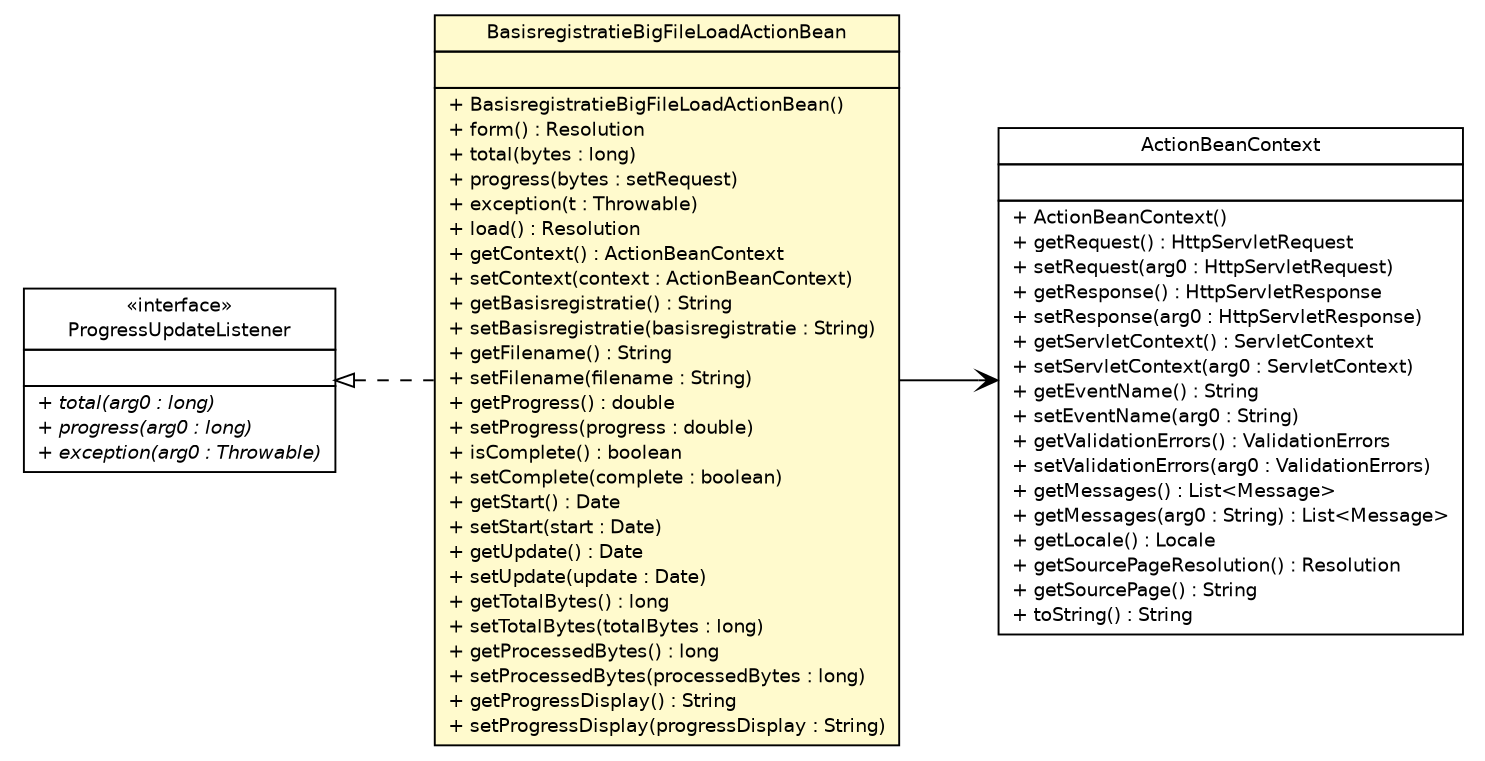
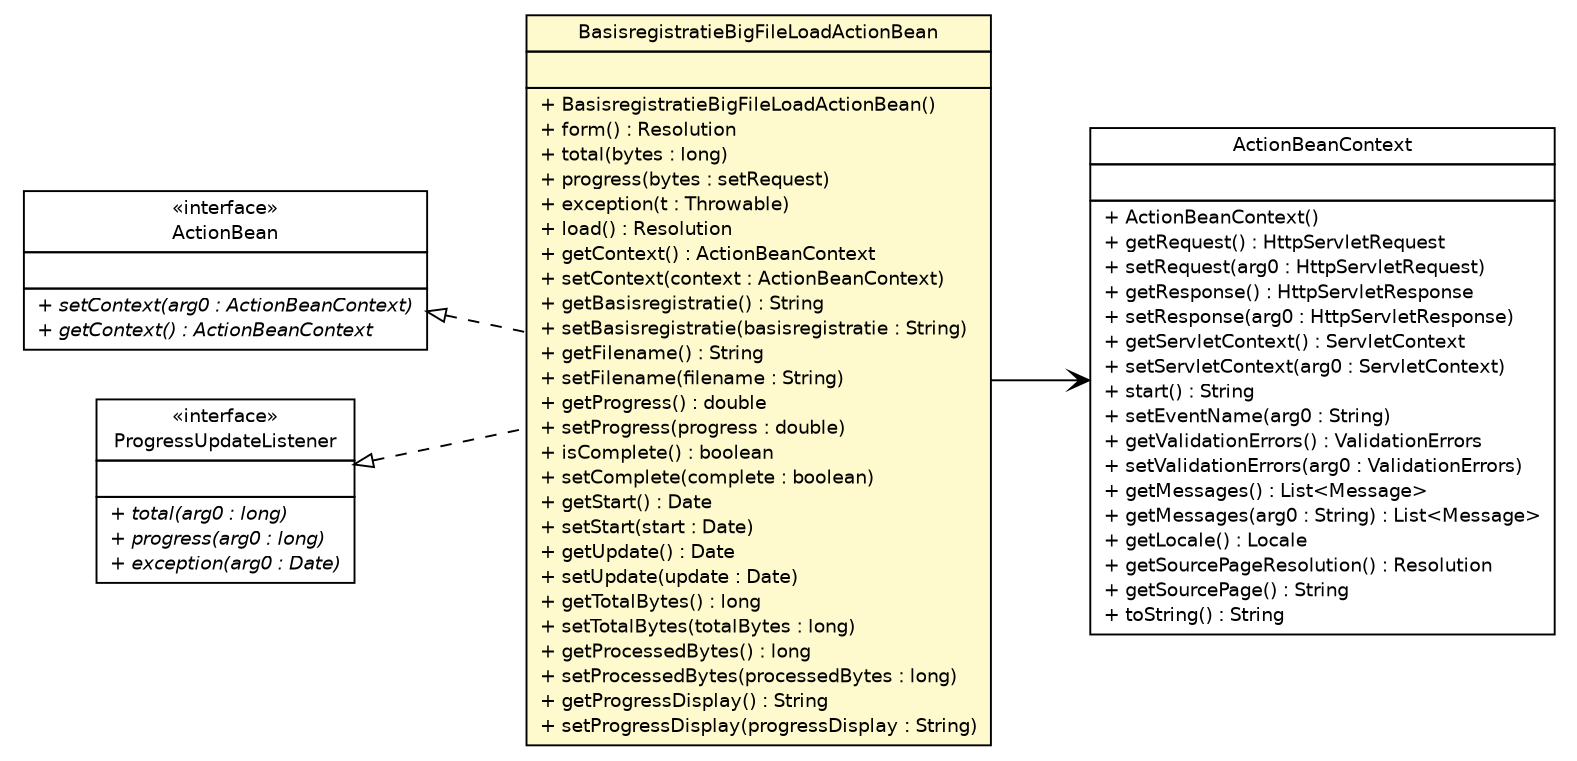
none -> (225, 269)
(1136, 392) -> (1179, 392)
(180, 453) -> (226, 564)
